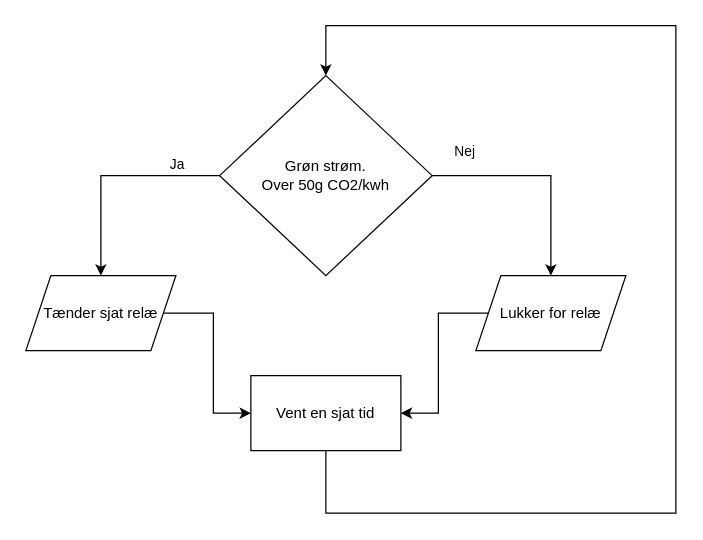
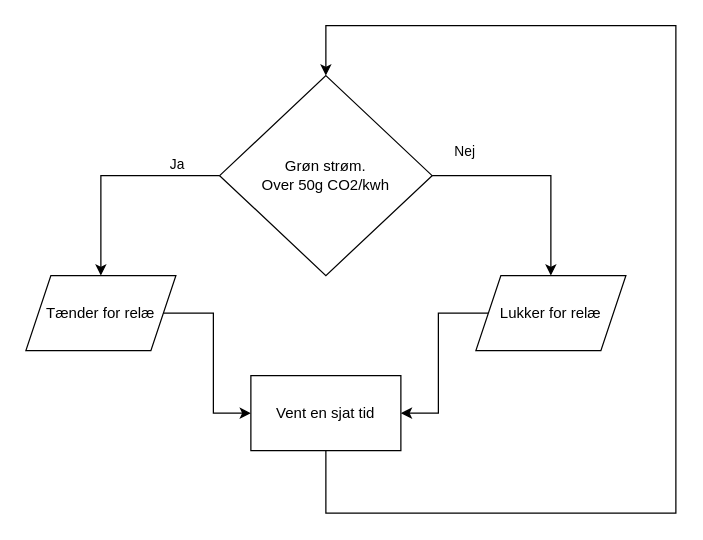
(101, 313) -> (101, 313)
